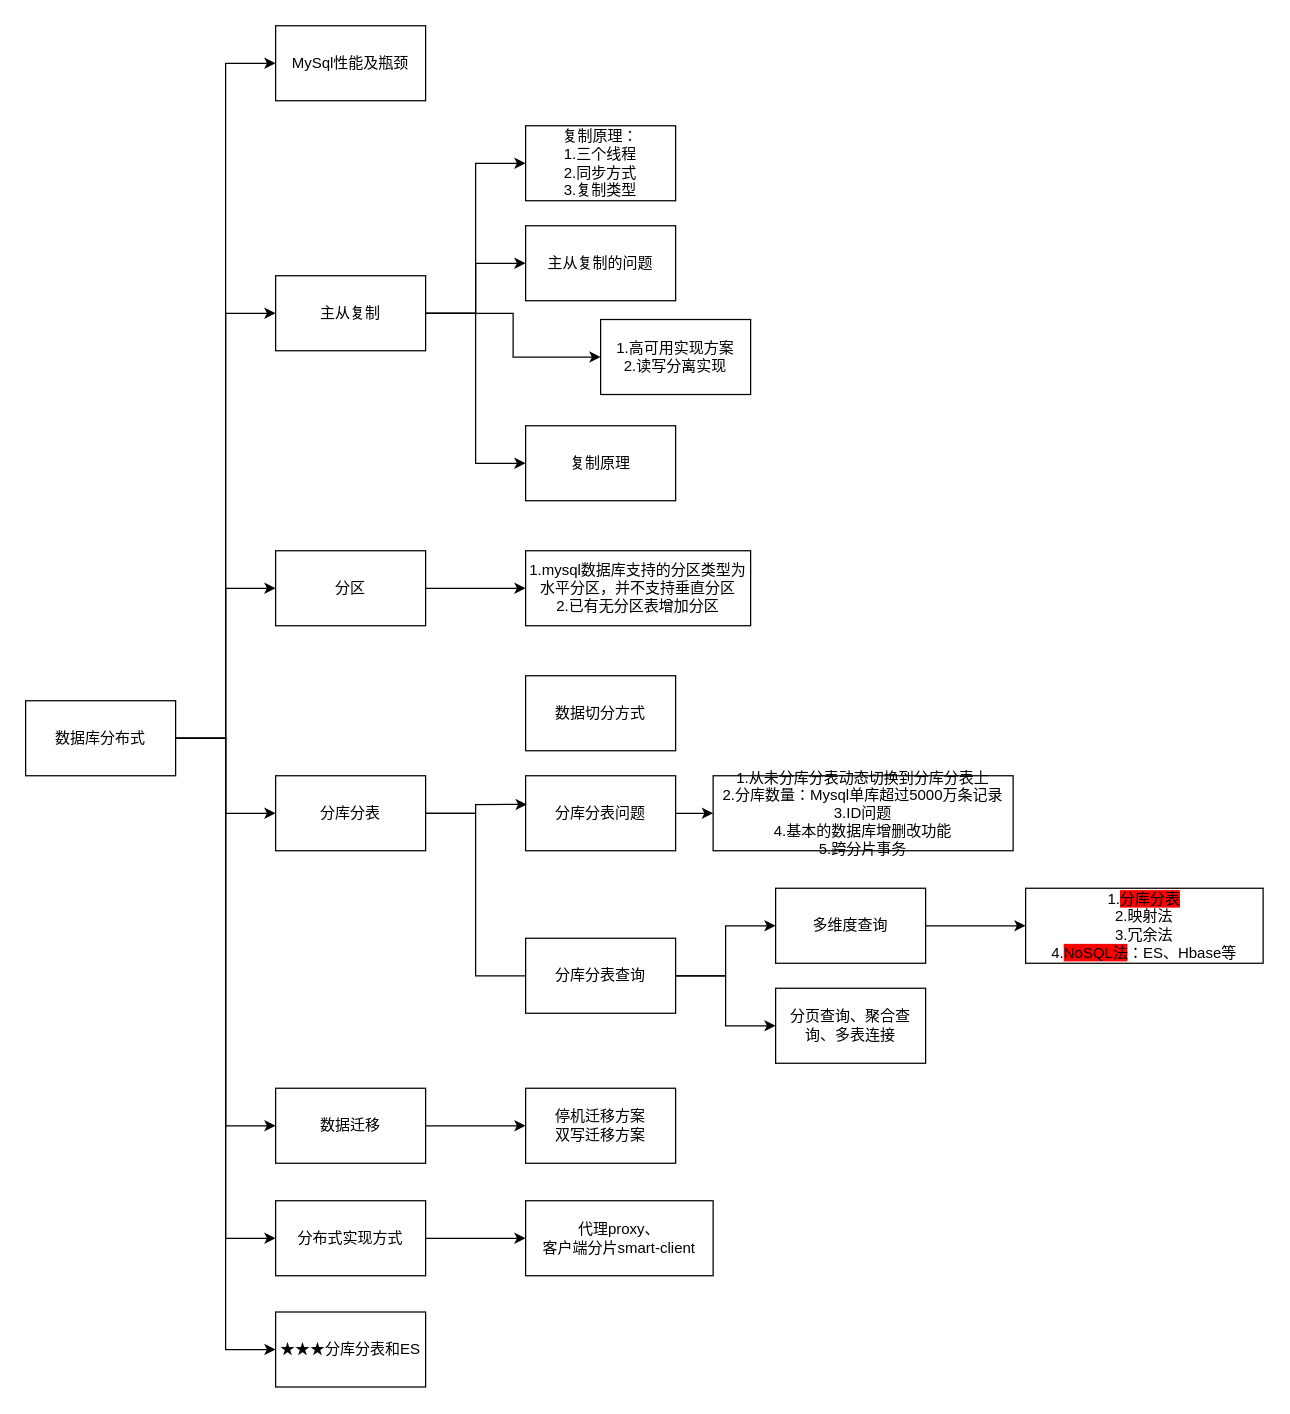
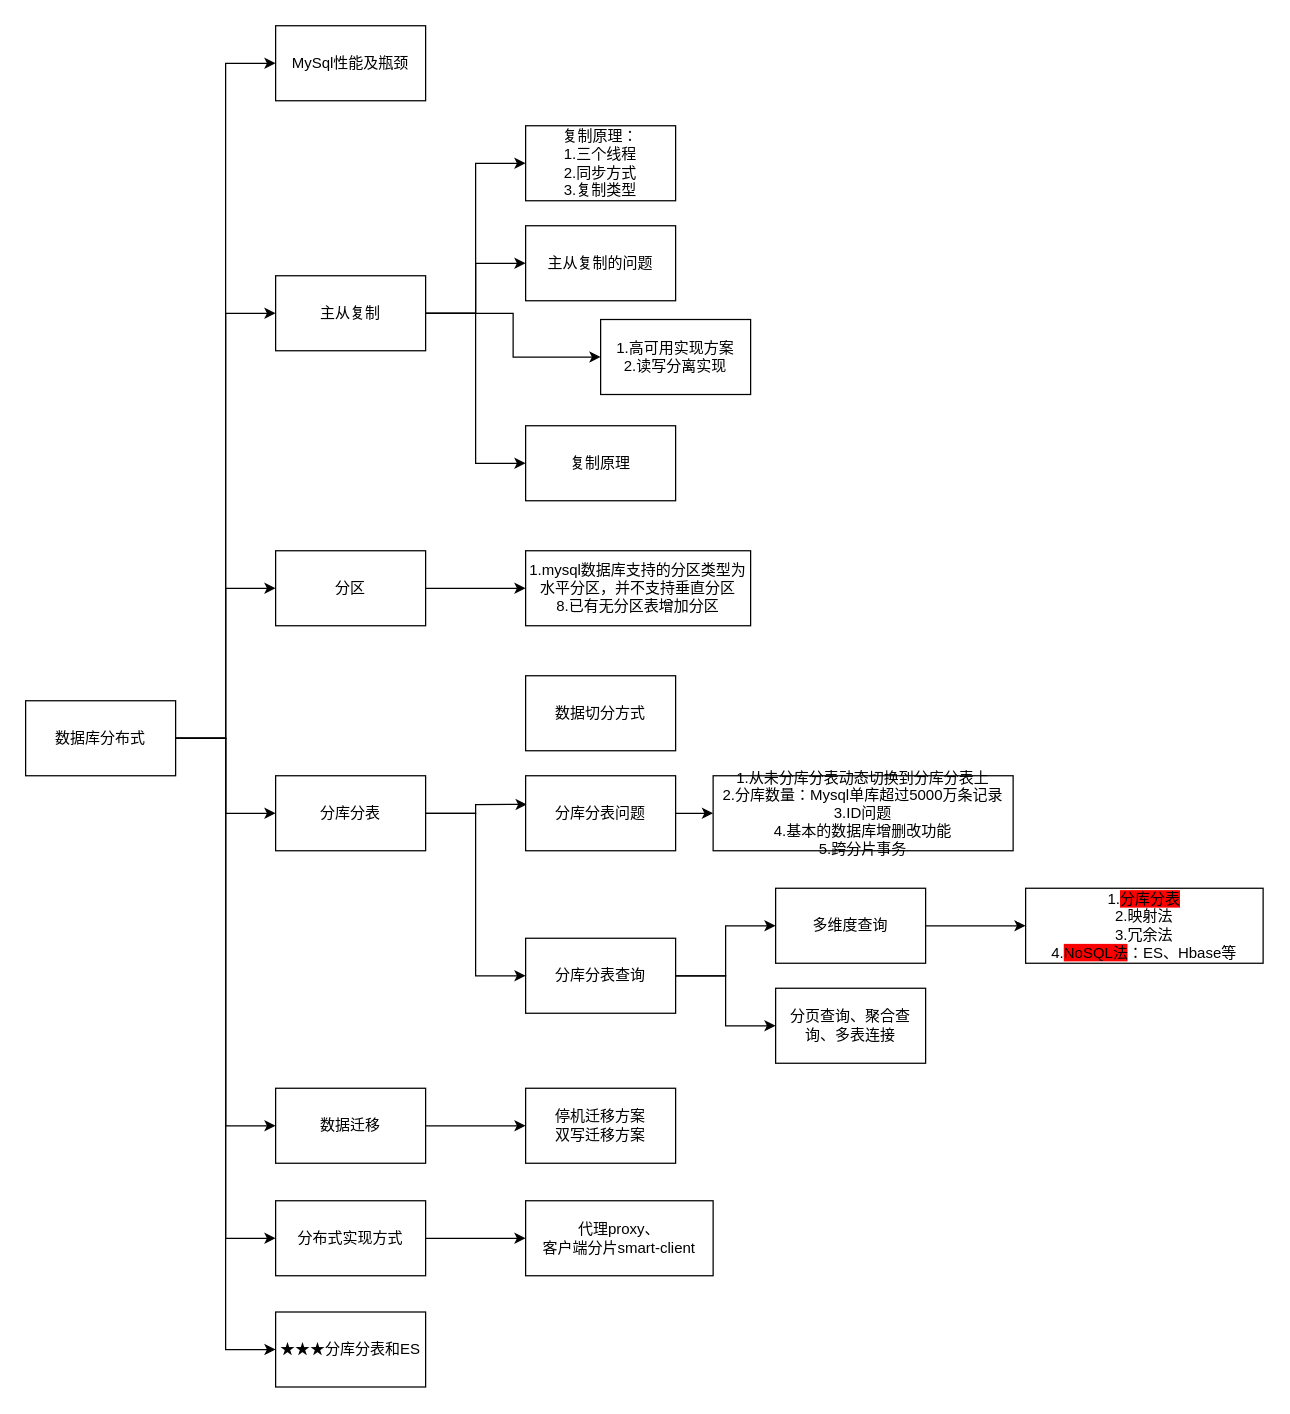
(638, 588) -> (638, 588)
(519, 976) -> (516, 976)
